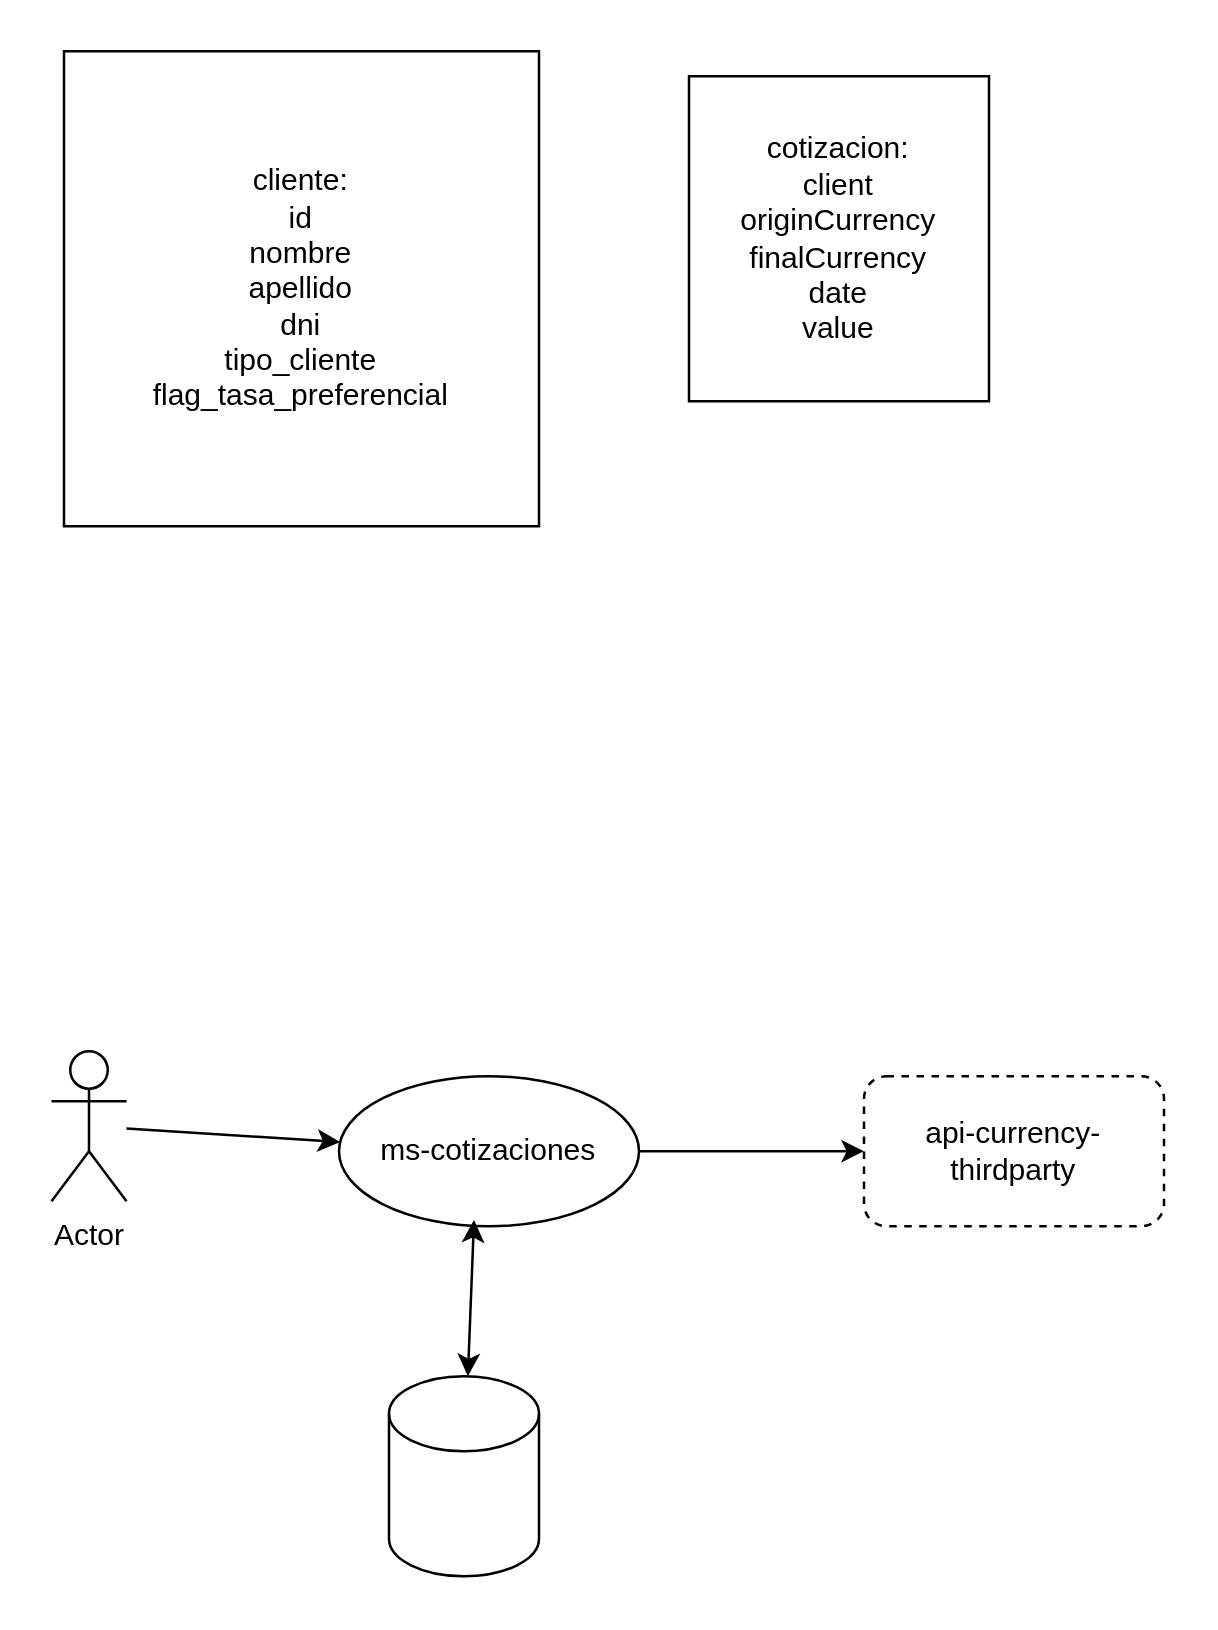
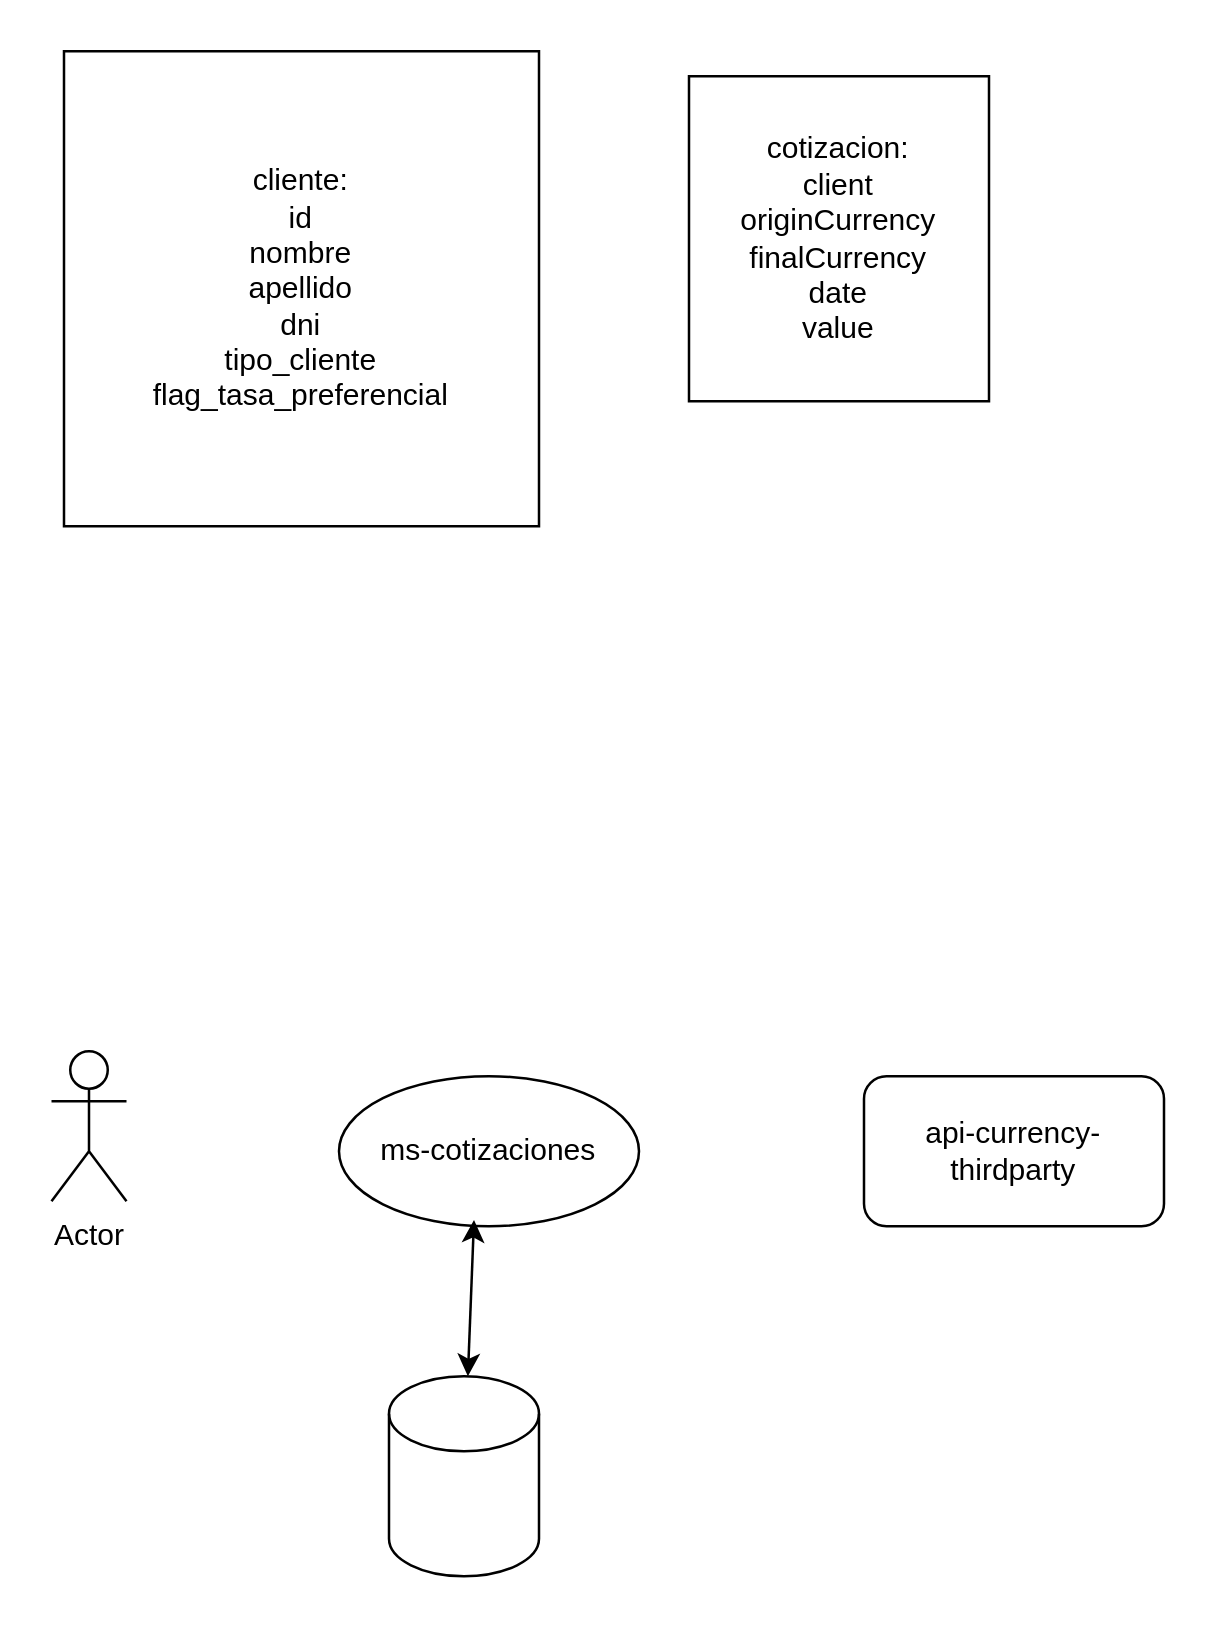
(225, 1135) -> none
(743, 1151) -> none
(1014, 1151) -> (1014, 1151)
